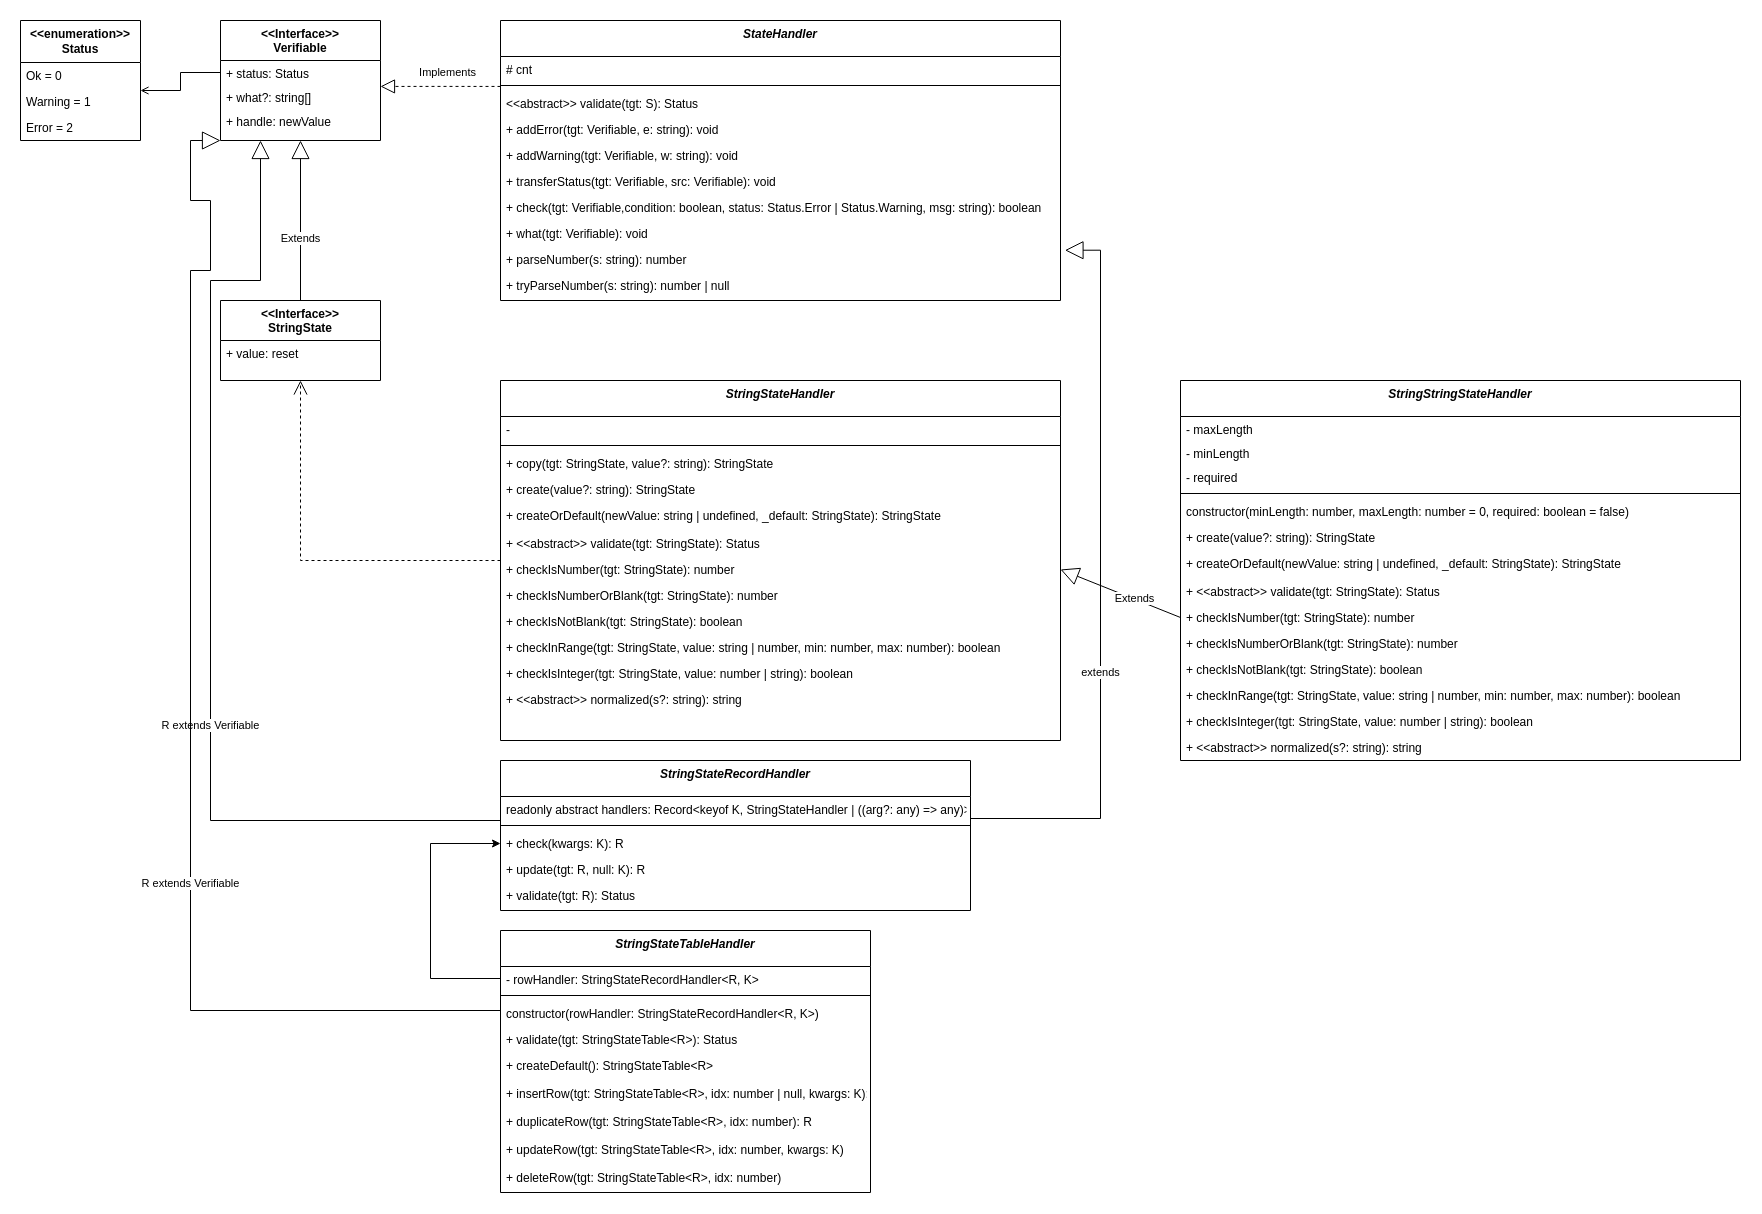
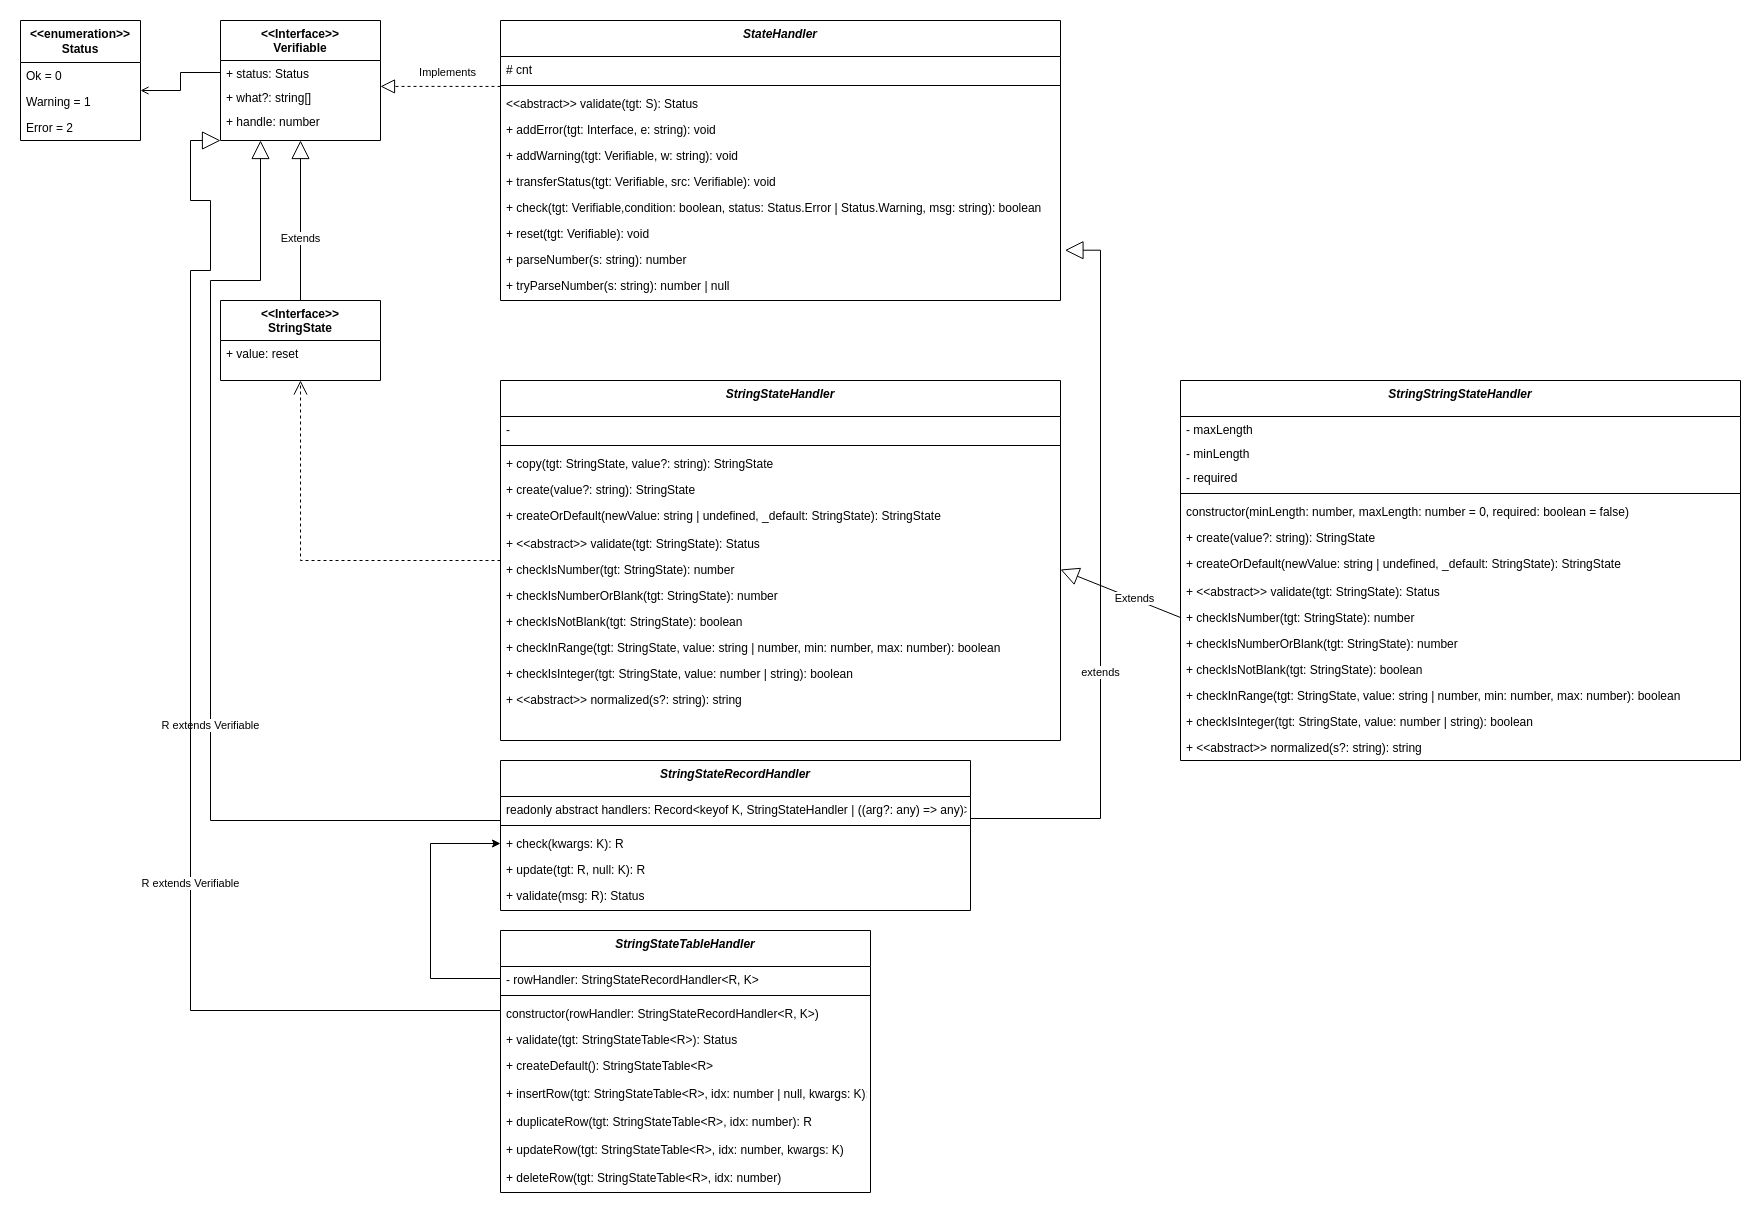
(279, 122) -> (274, 122)
(634, 130) -> (635, 130)
(589, 234) -> (593, 234)
(582, 896) -> (582, 896)
